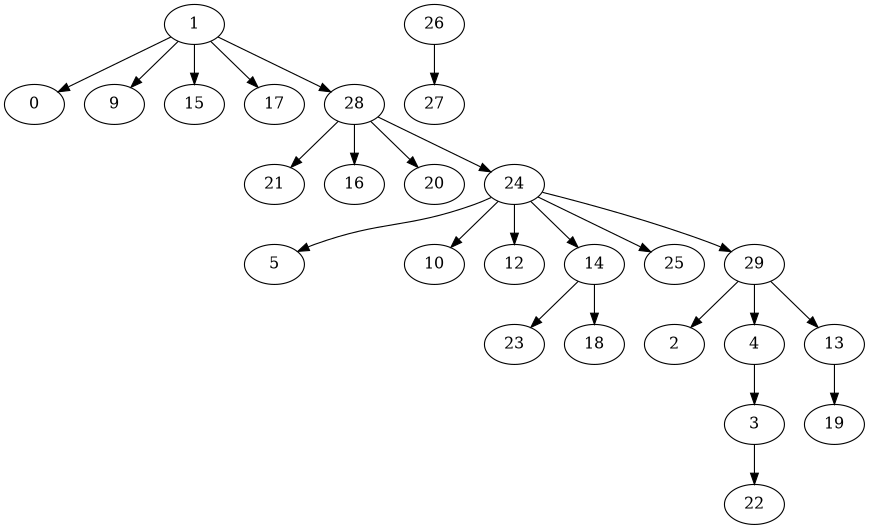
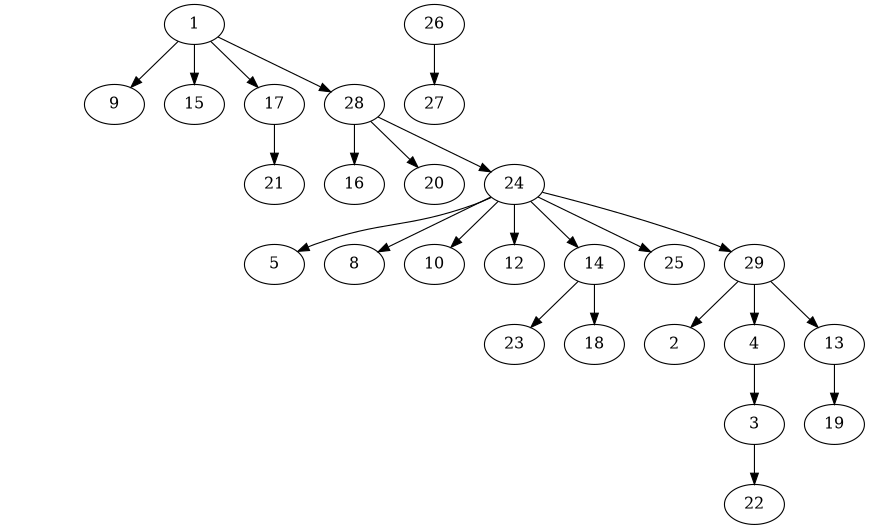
(34, 104) -> none
(319, 140) -> (274, 139)
none -> (354, 264)
